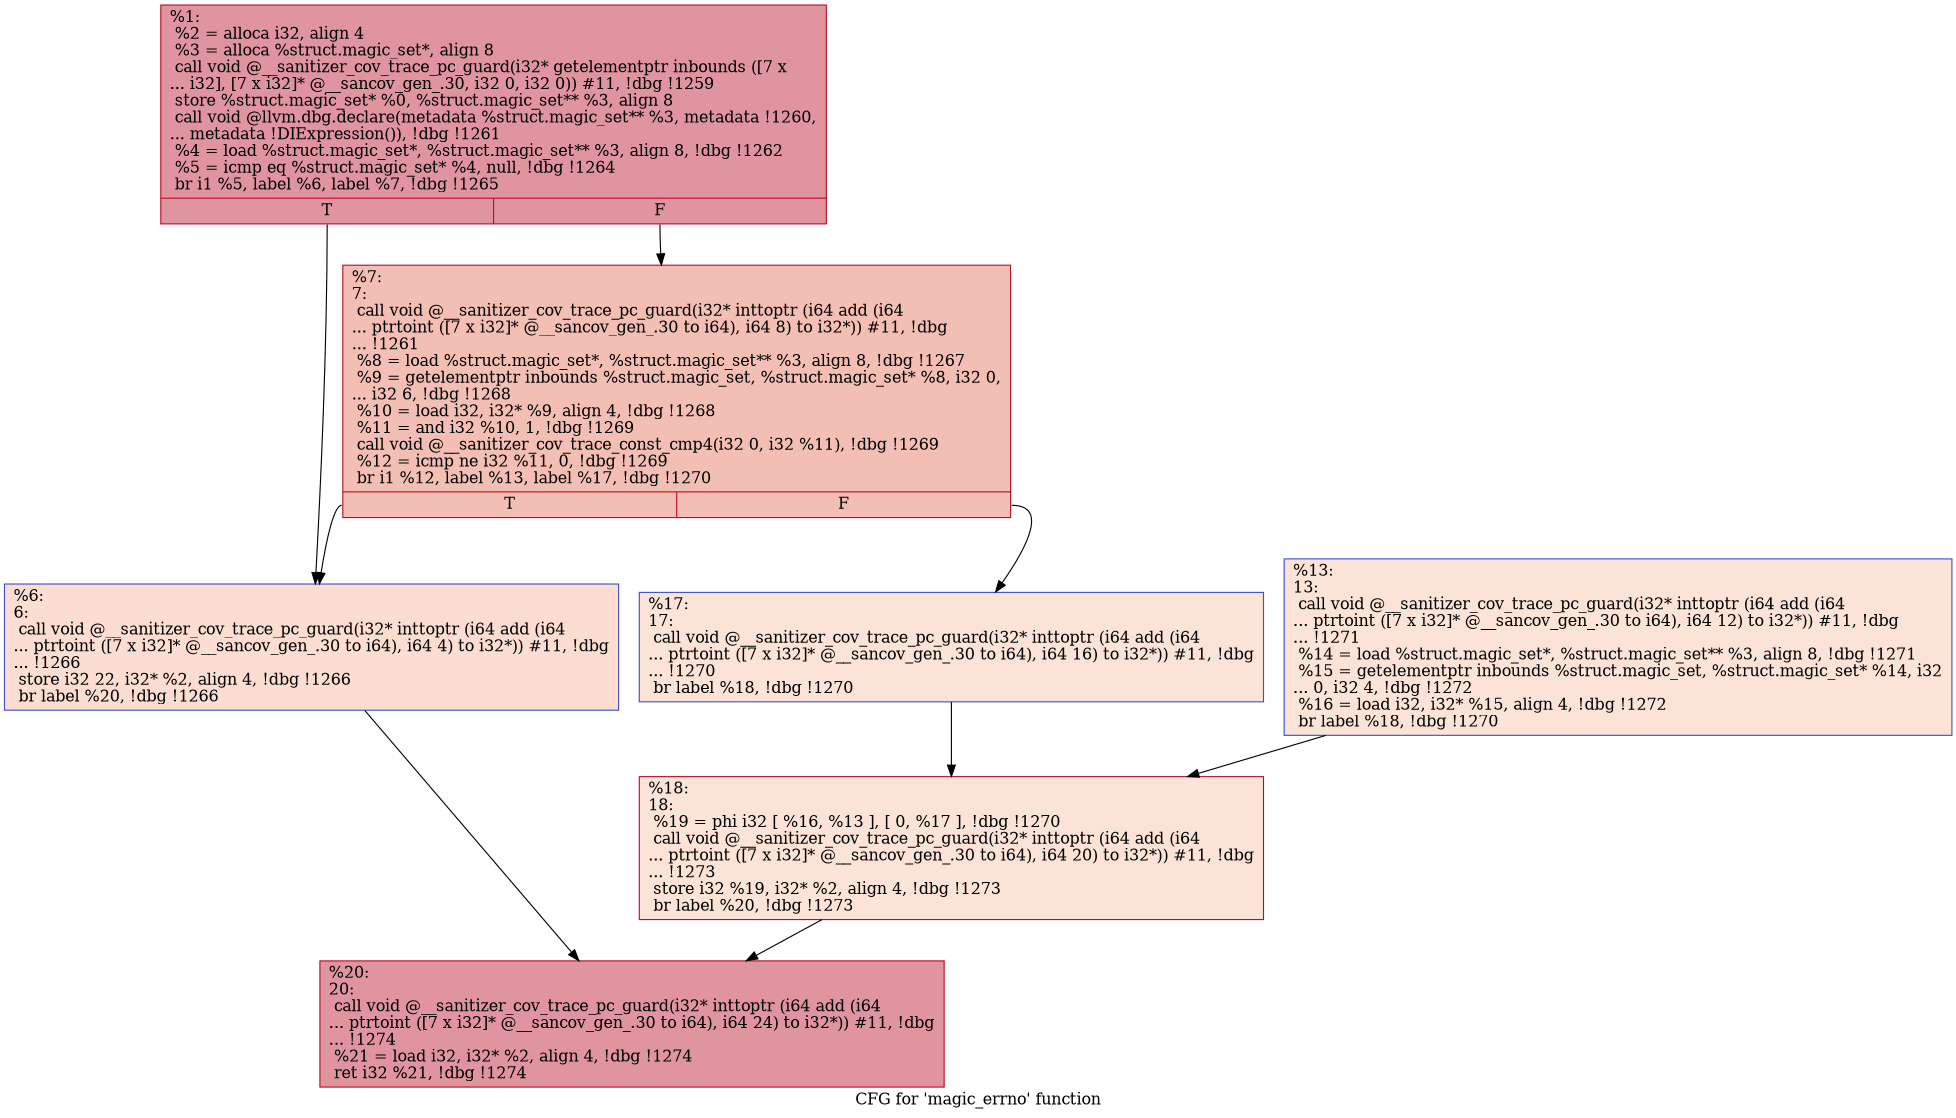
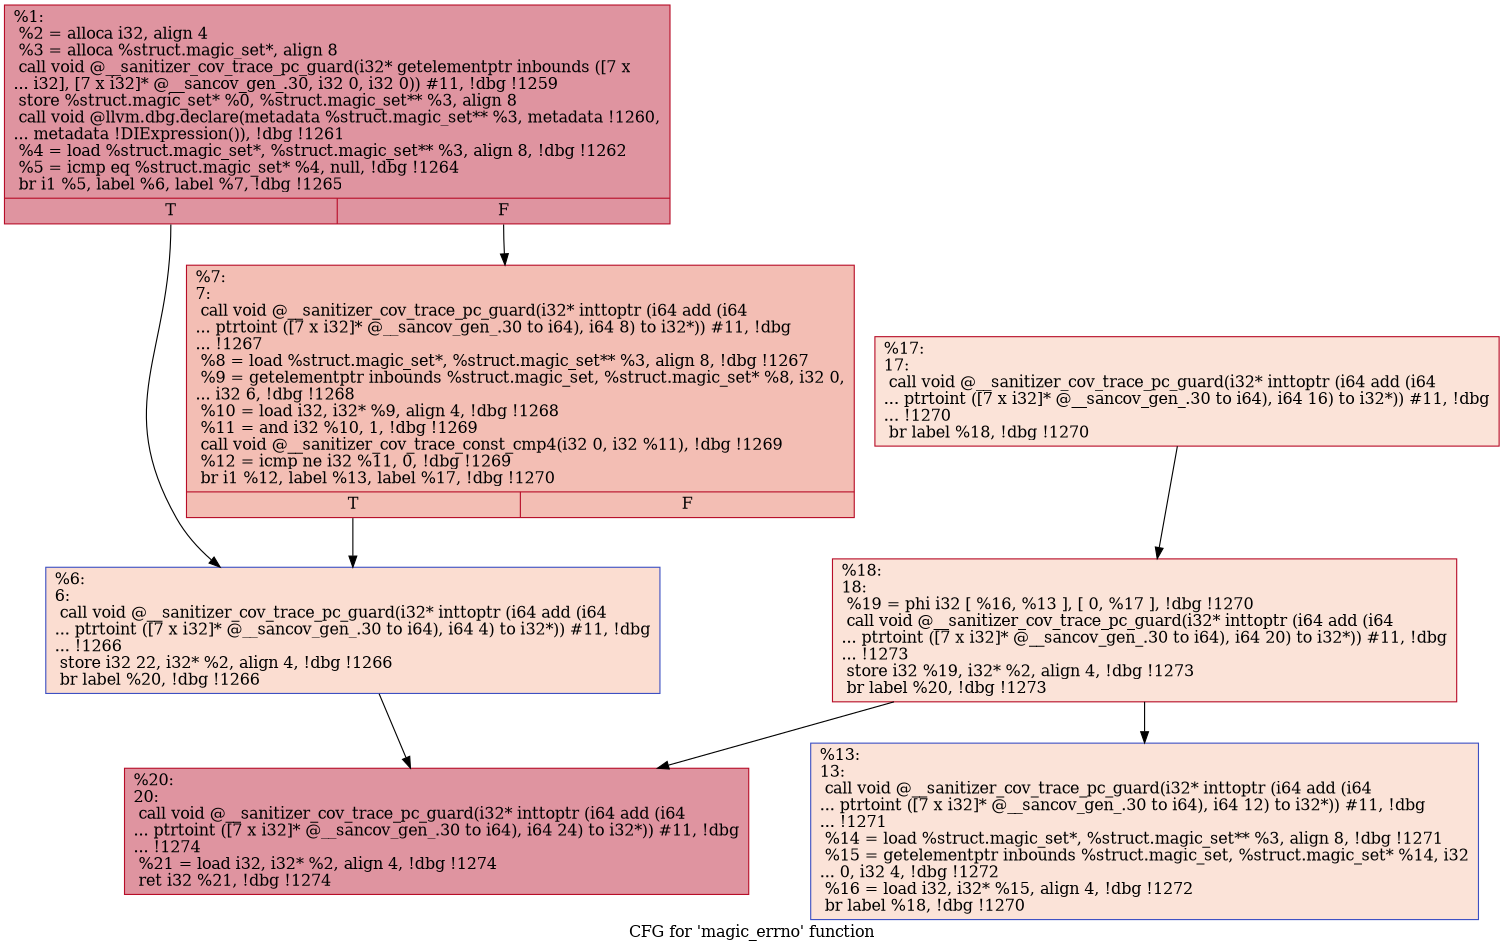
(386, 344) -> (229, 344)
(1027, 540) -> none
(951, 647) -> (1187, 391)
(1262, 754) -> (1145, 717)
